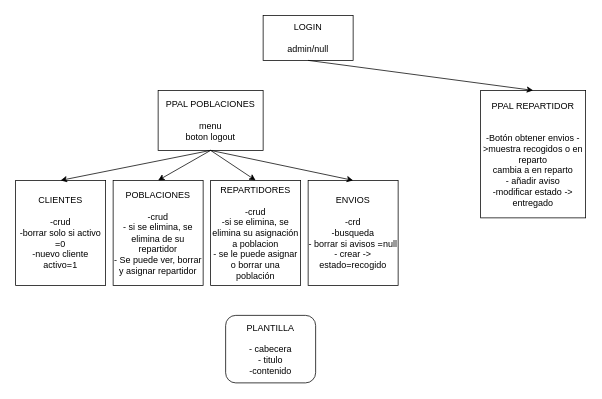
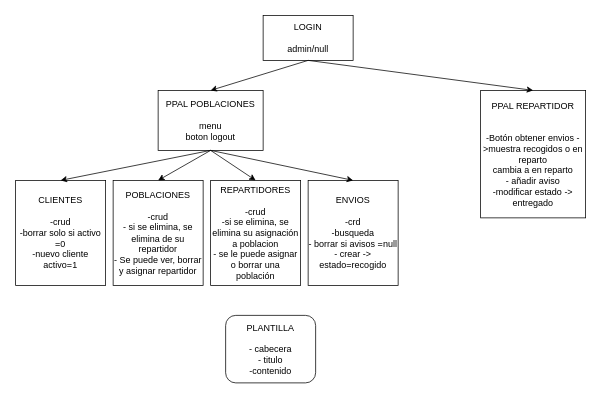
none -> (261, 75)
